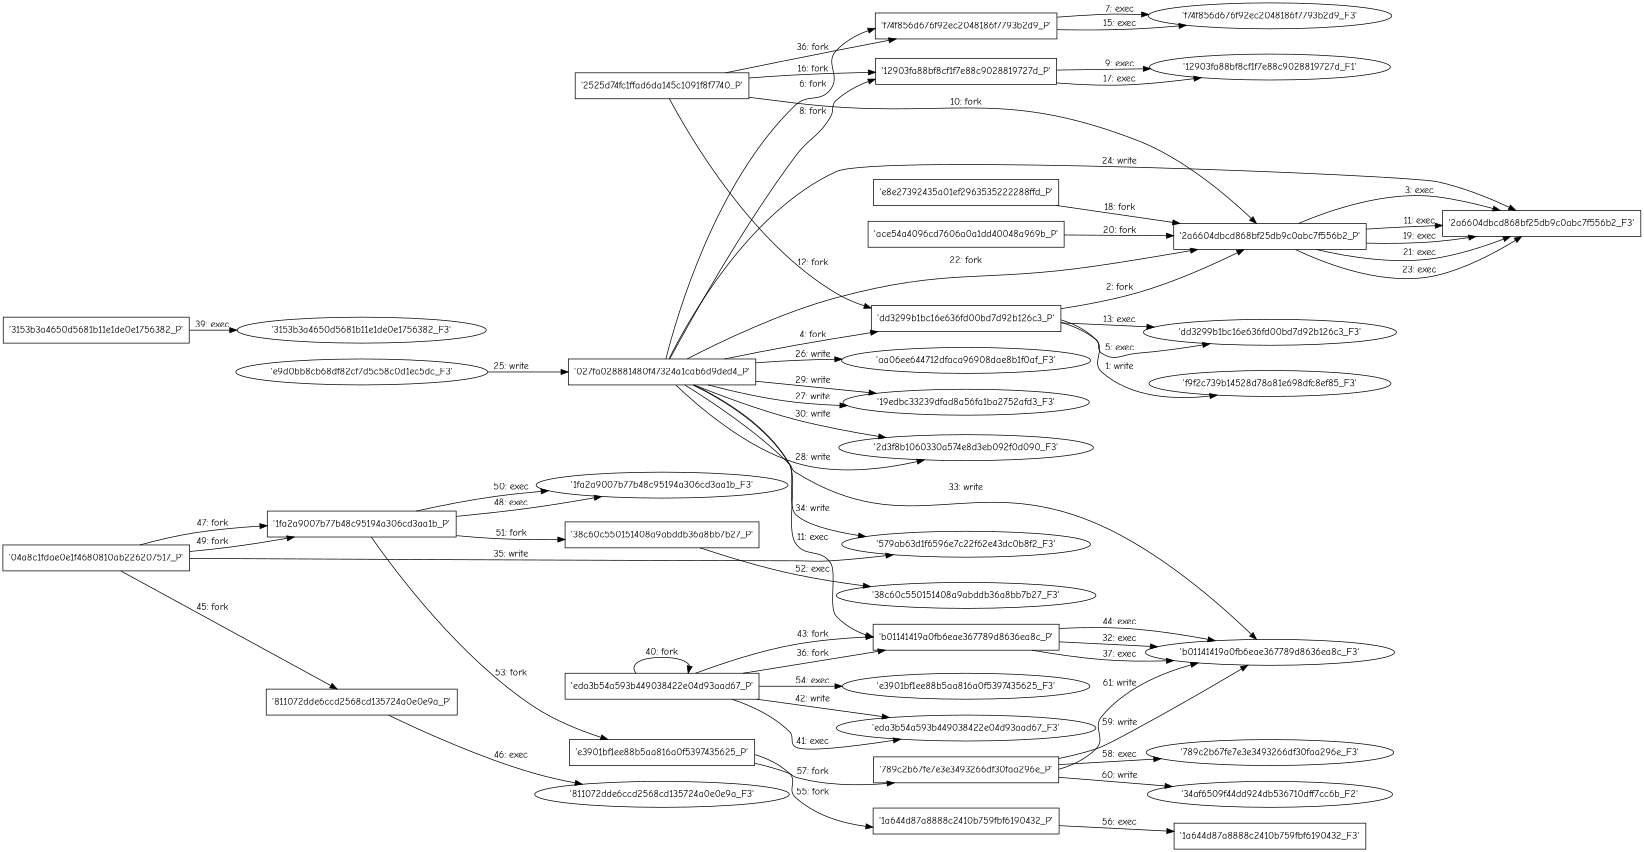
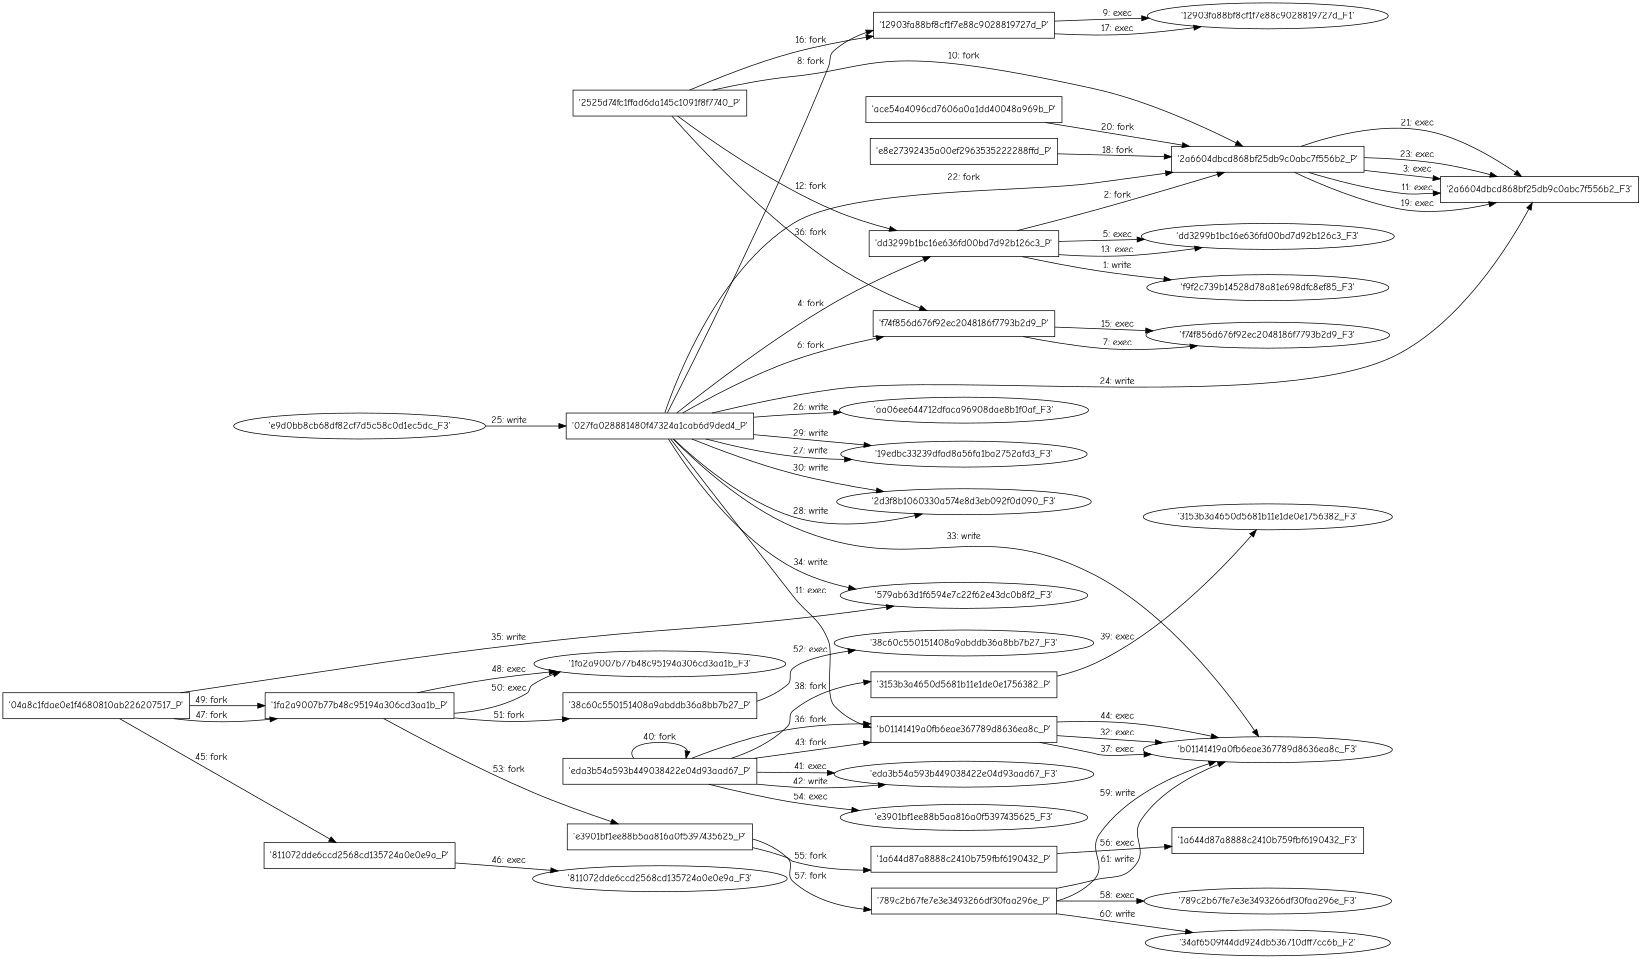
(966, 192) -> (964, 151)
(966, 544) -> (964, 595)
none -> (791, 713)
